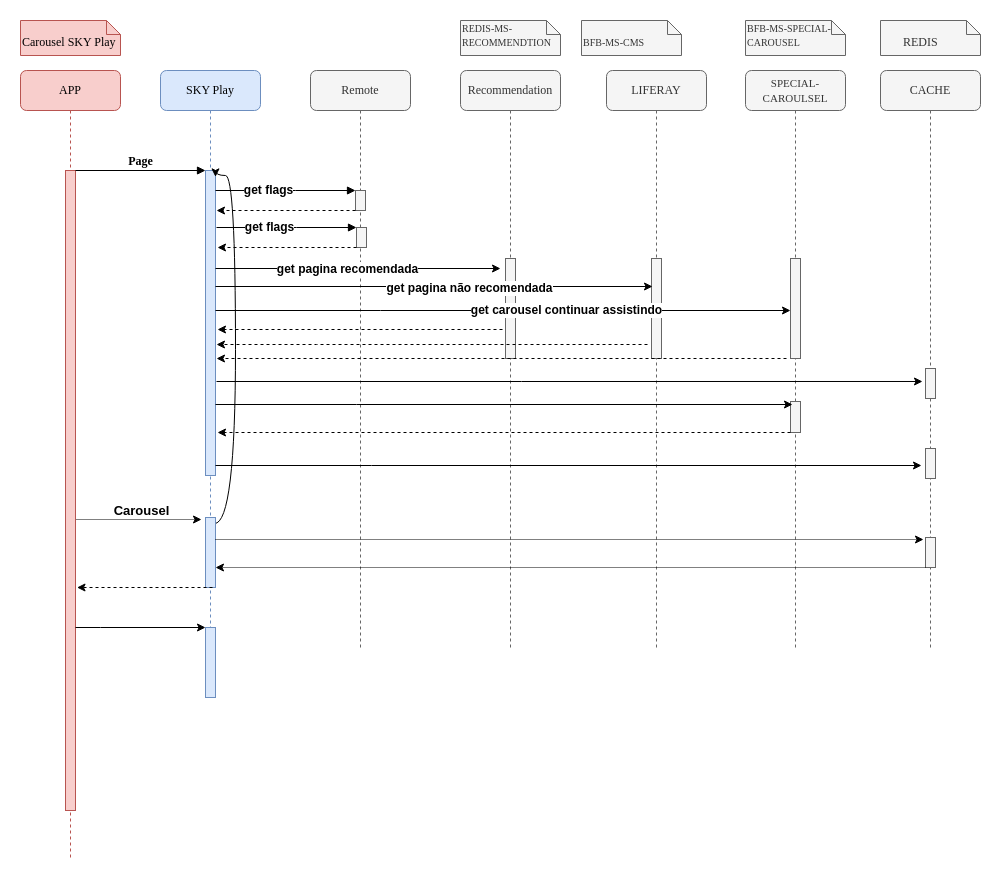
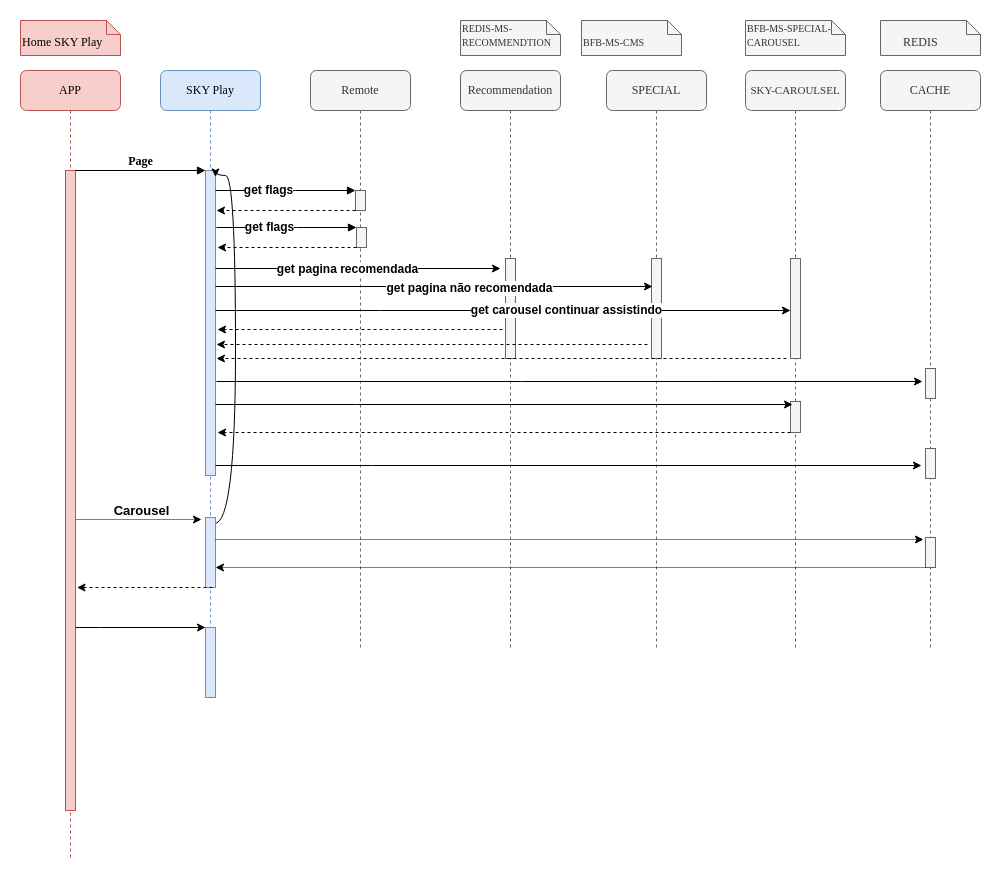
(72, 36) -> (62, 29)
(657, 91) -> (657, 91)
(796, 91) -> (796, 91)
